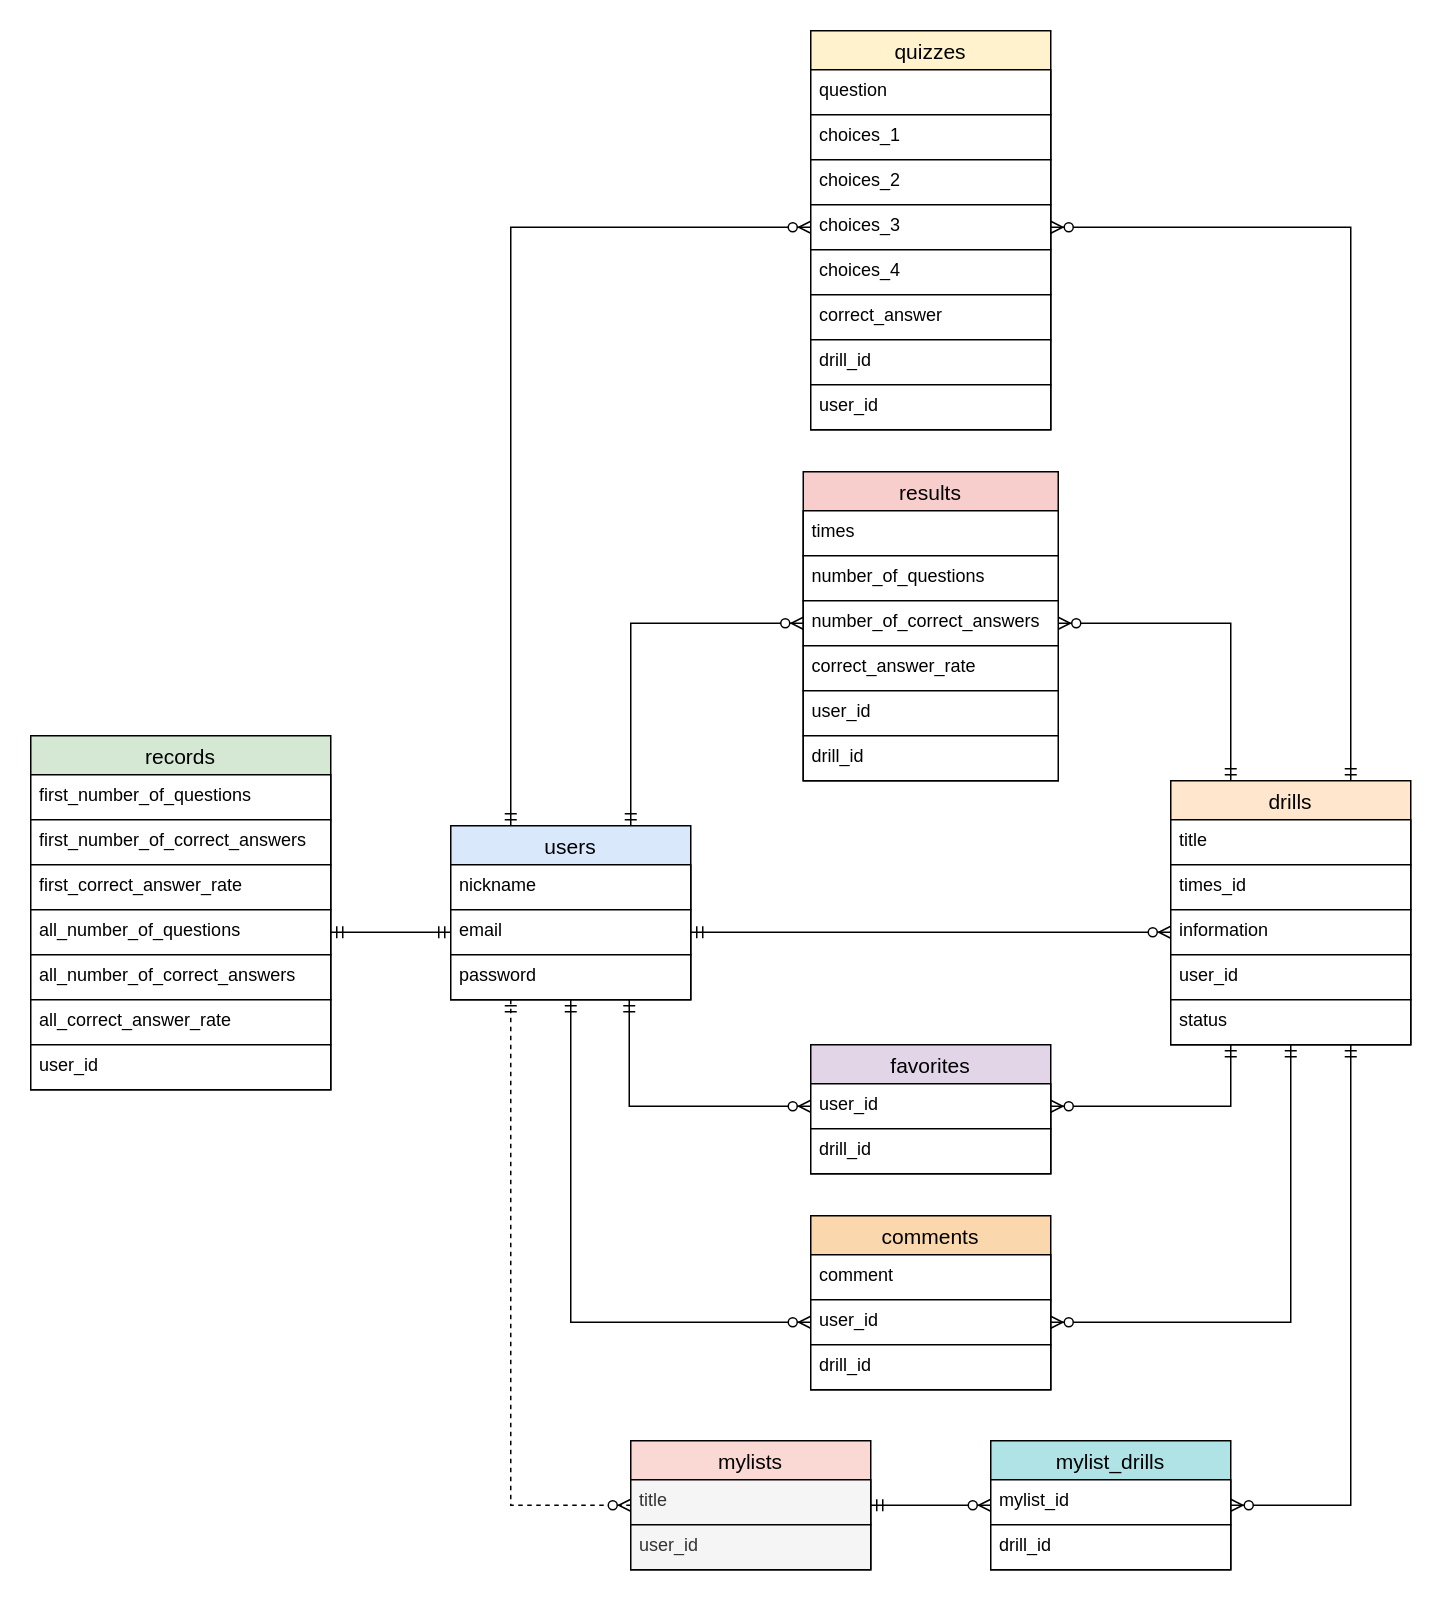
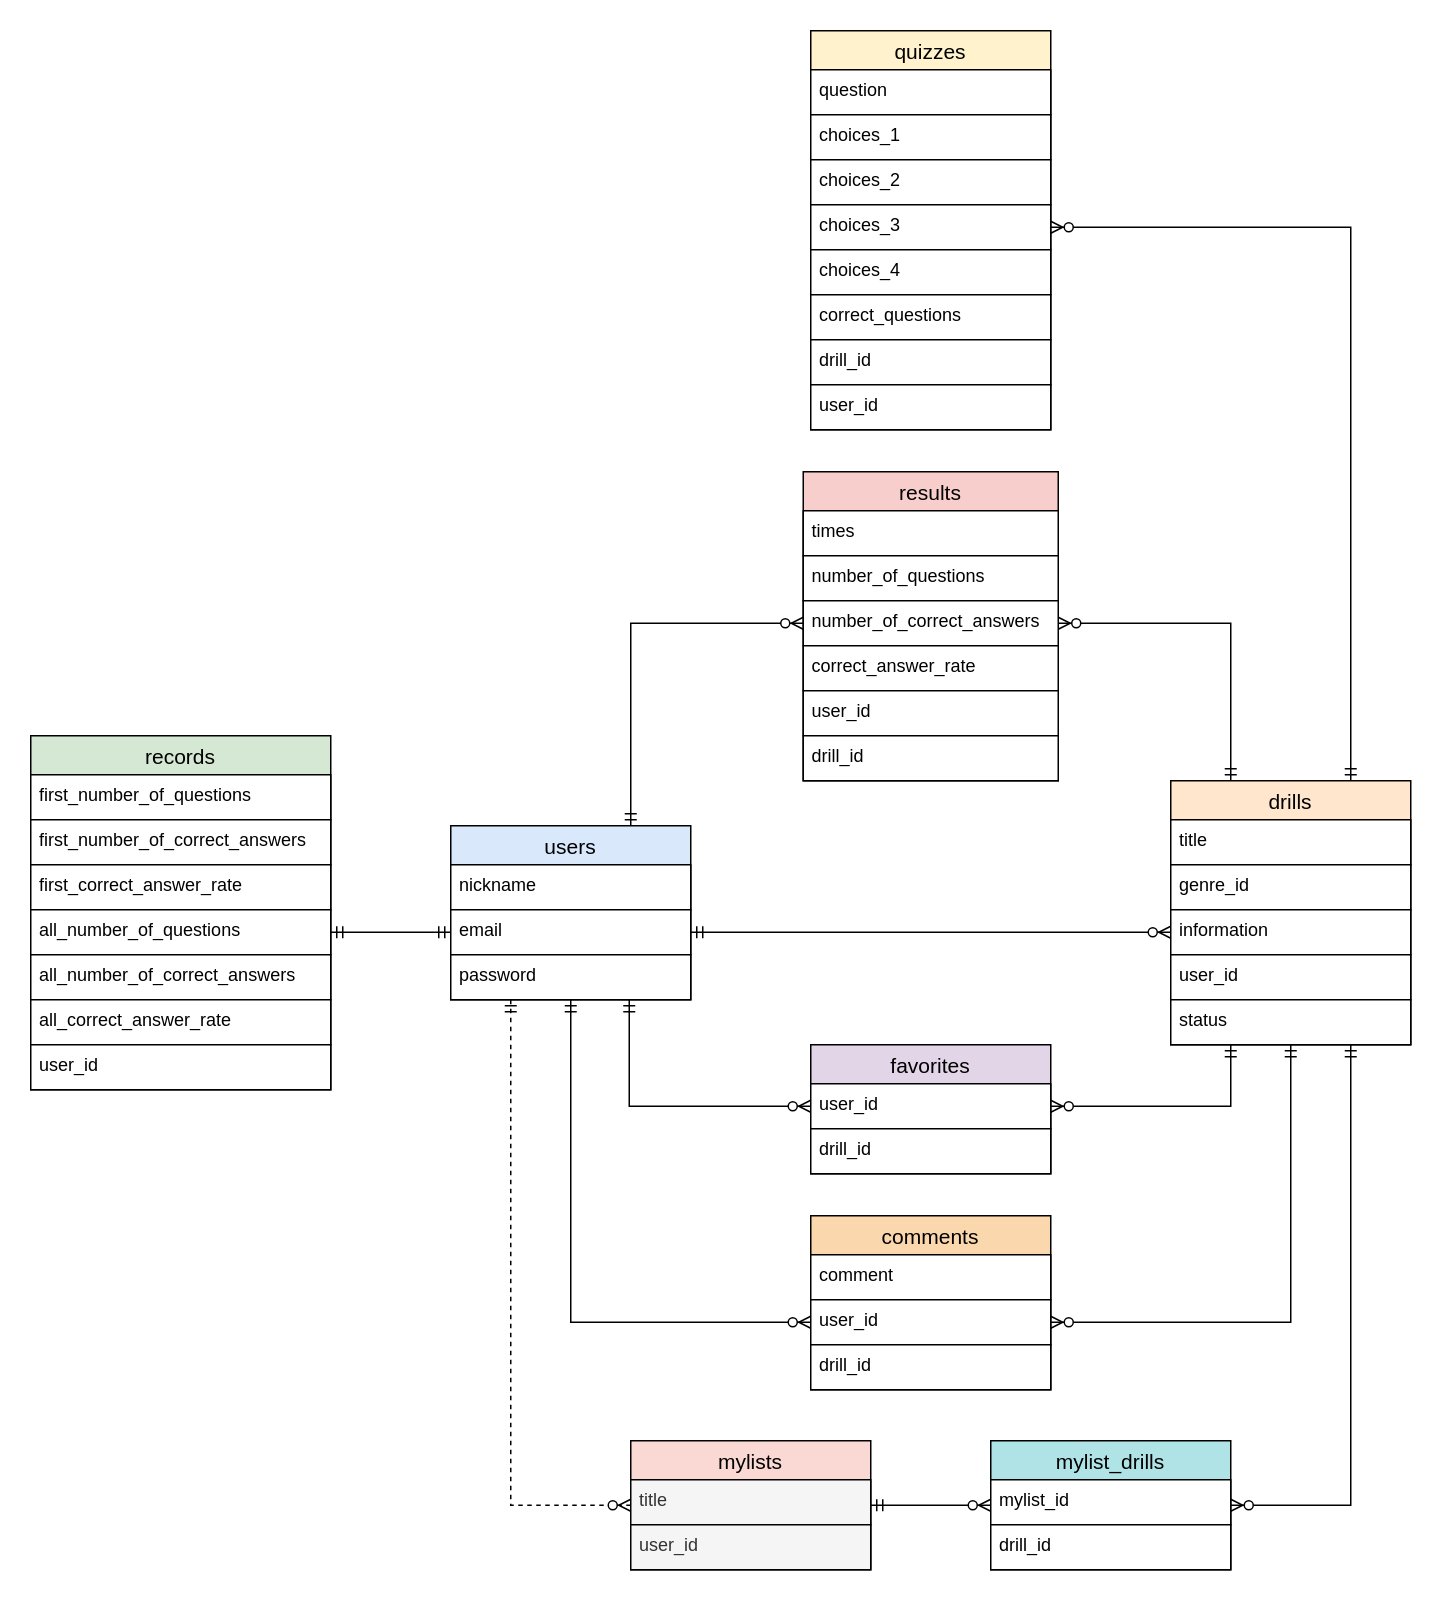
(890, 315) -> (902, 315)
(511, 378) -> none
(1215, 885) -> (1217, 885)
